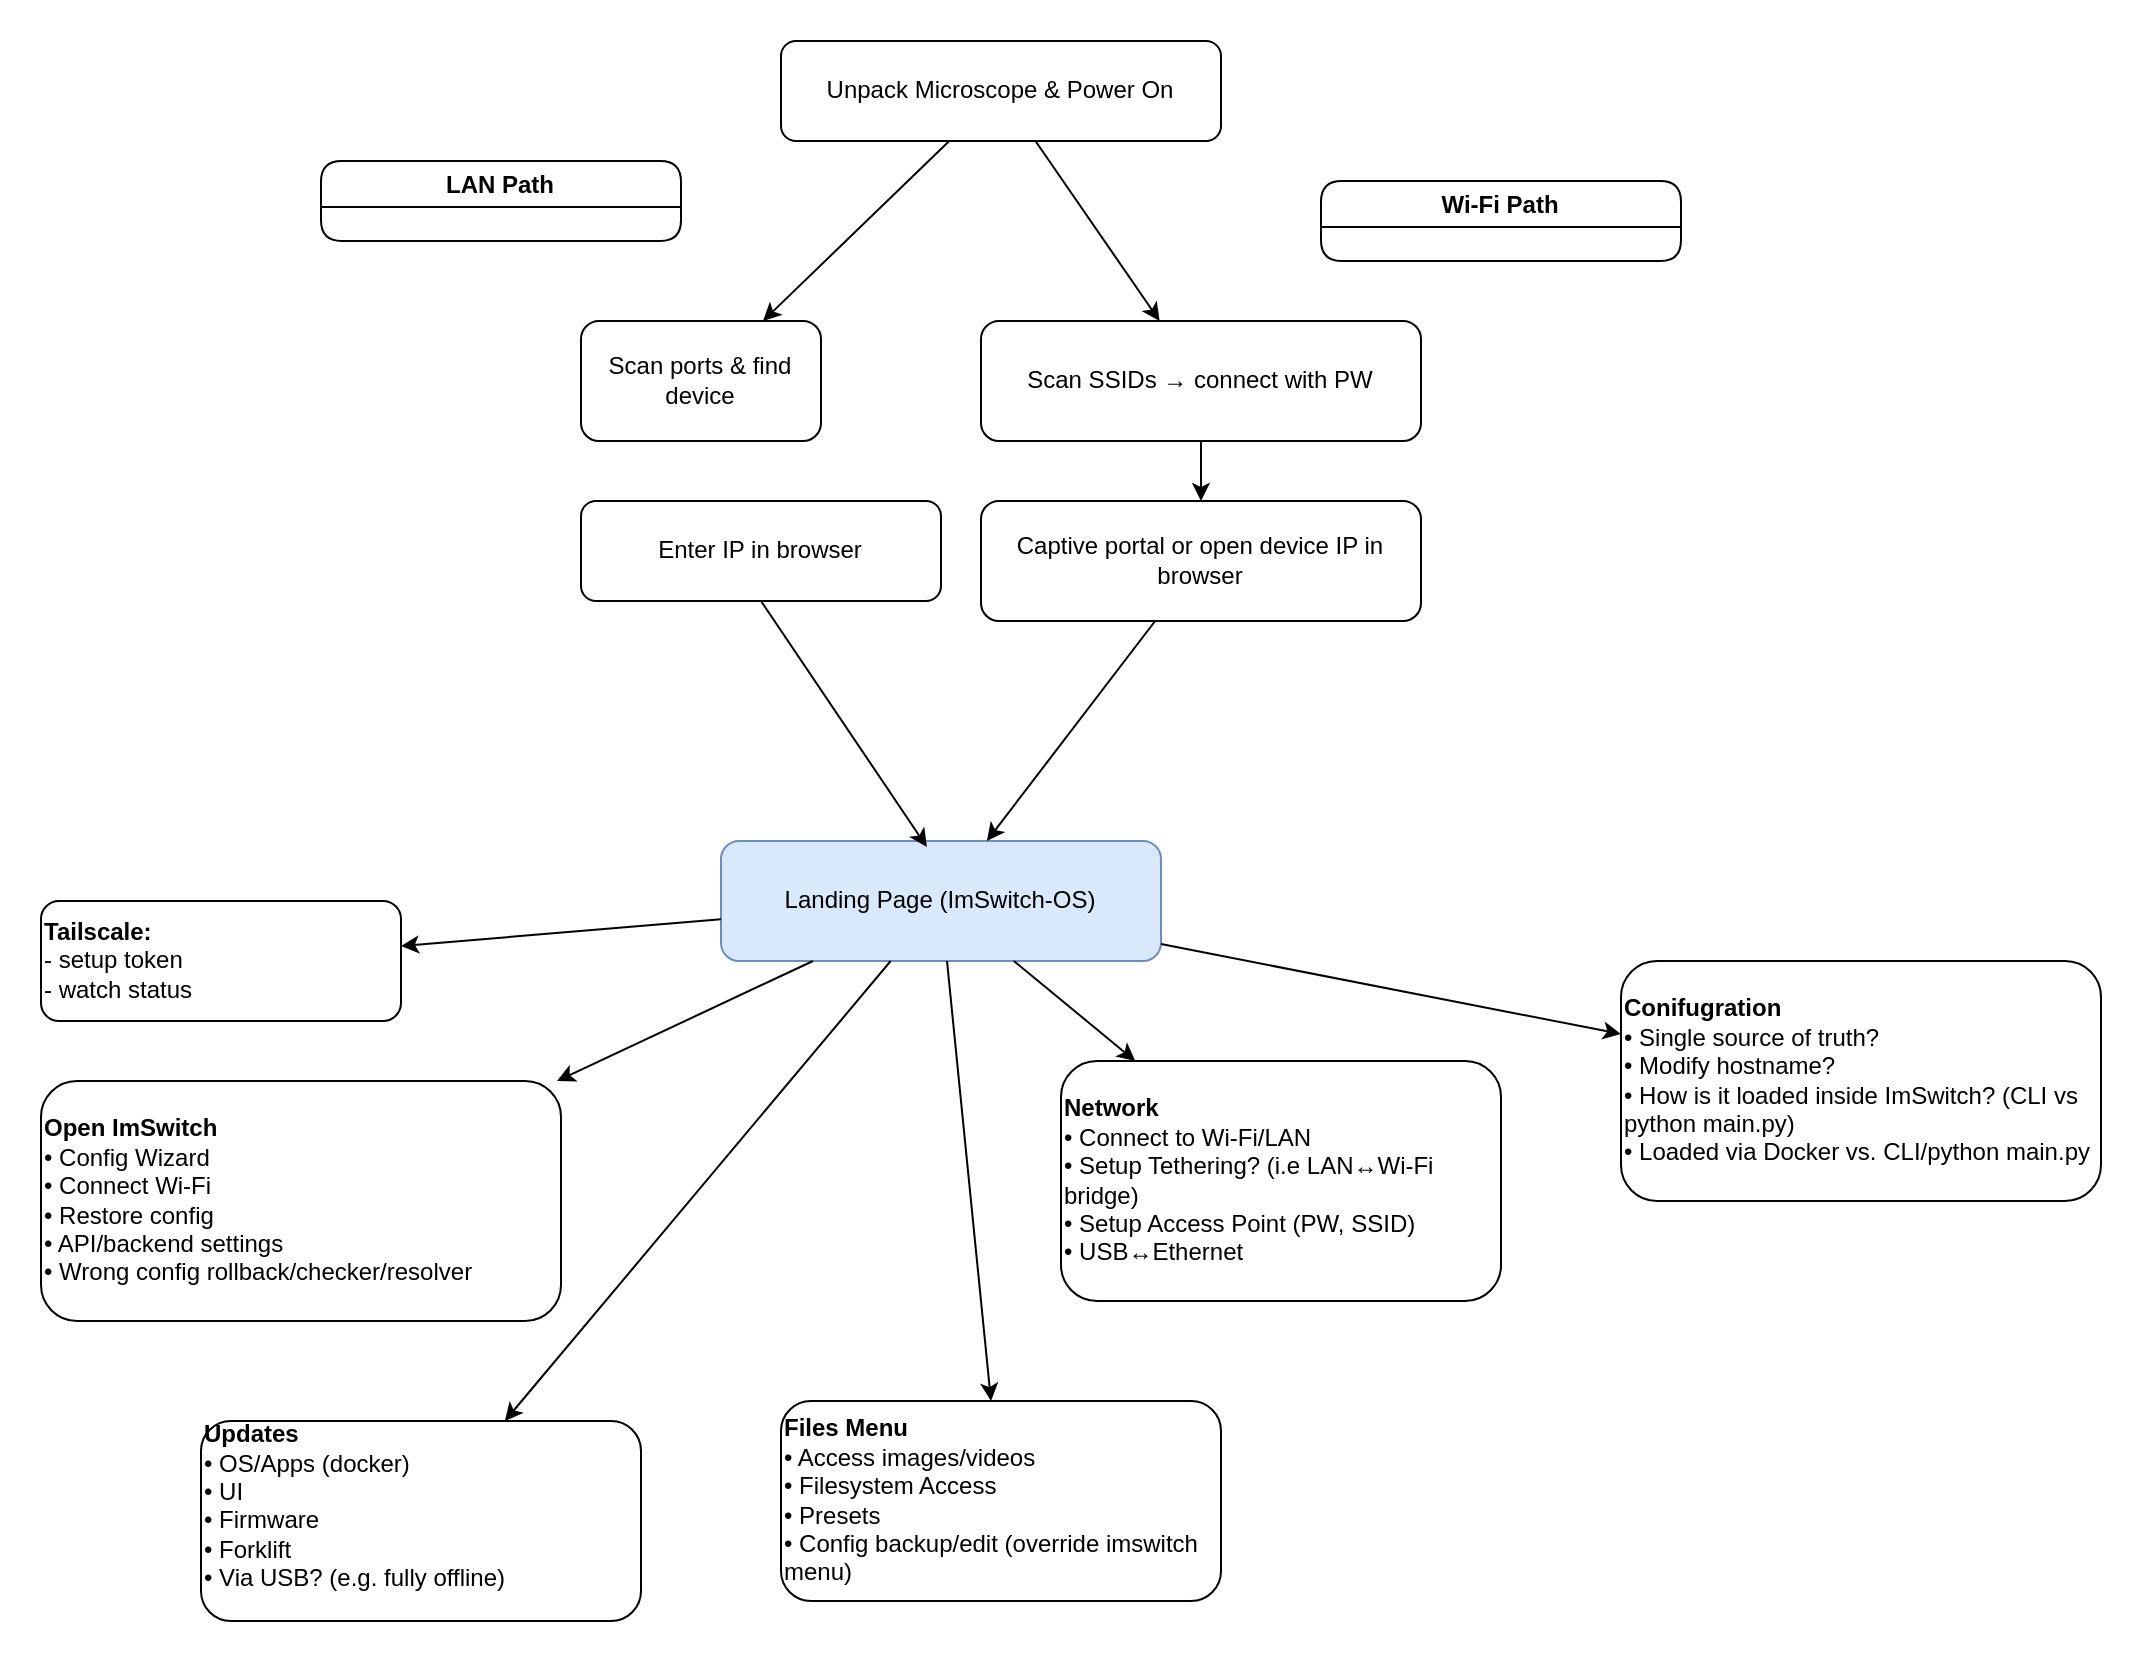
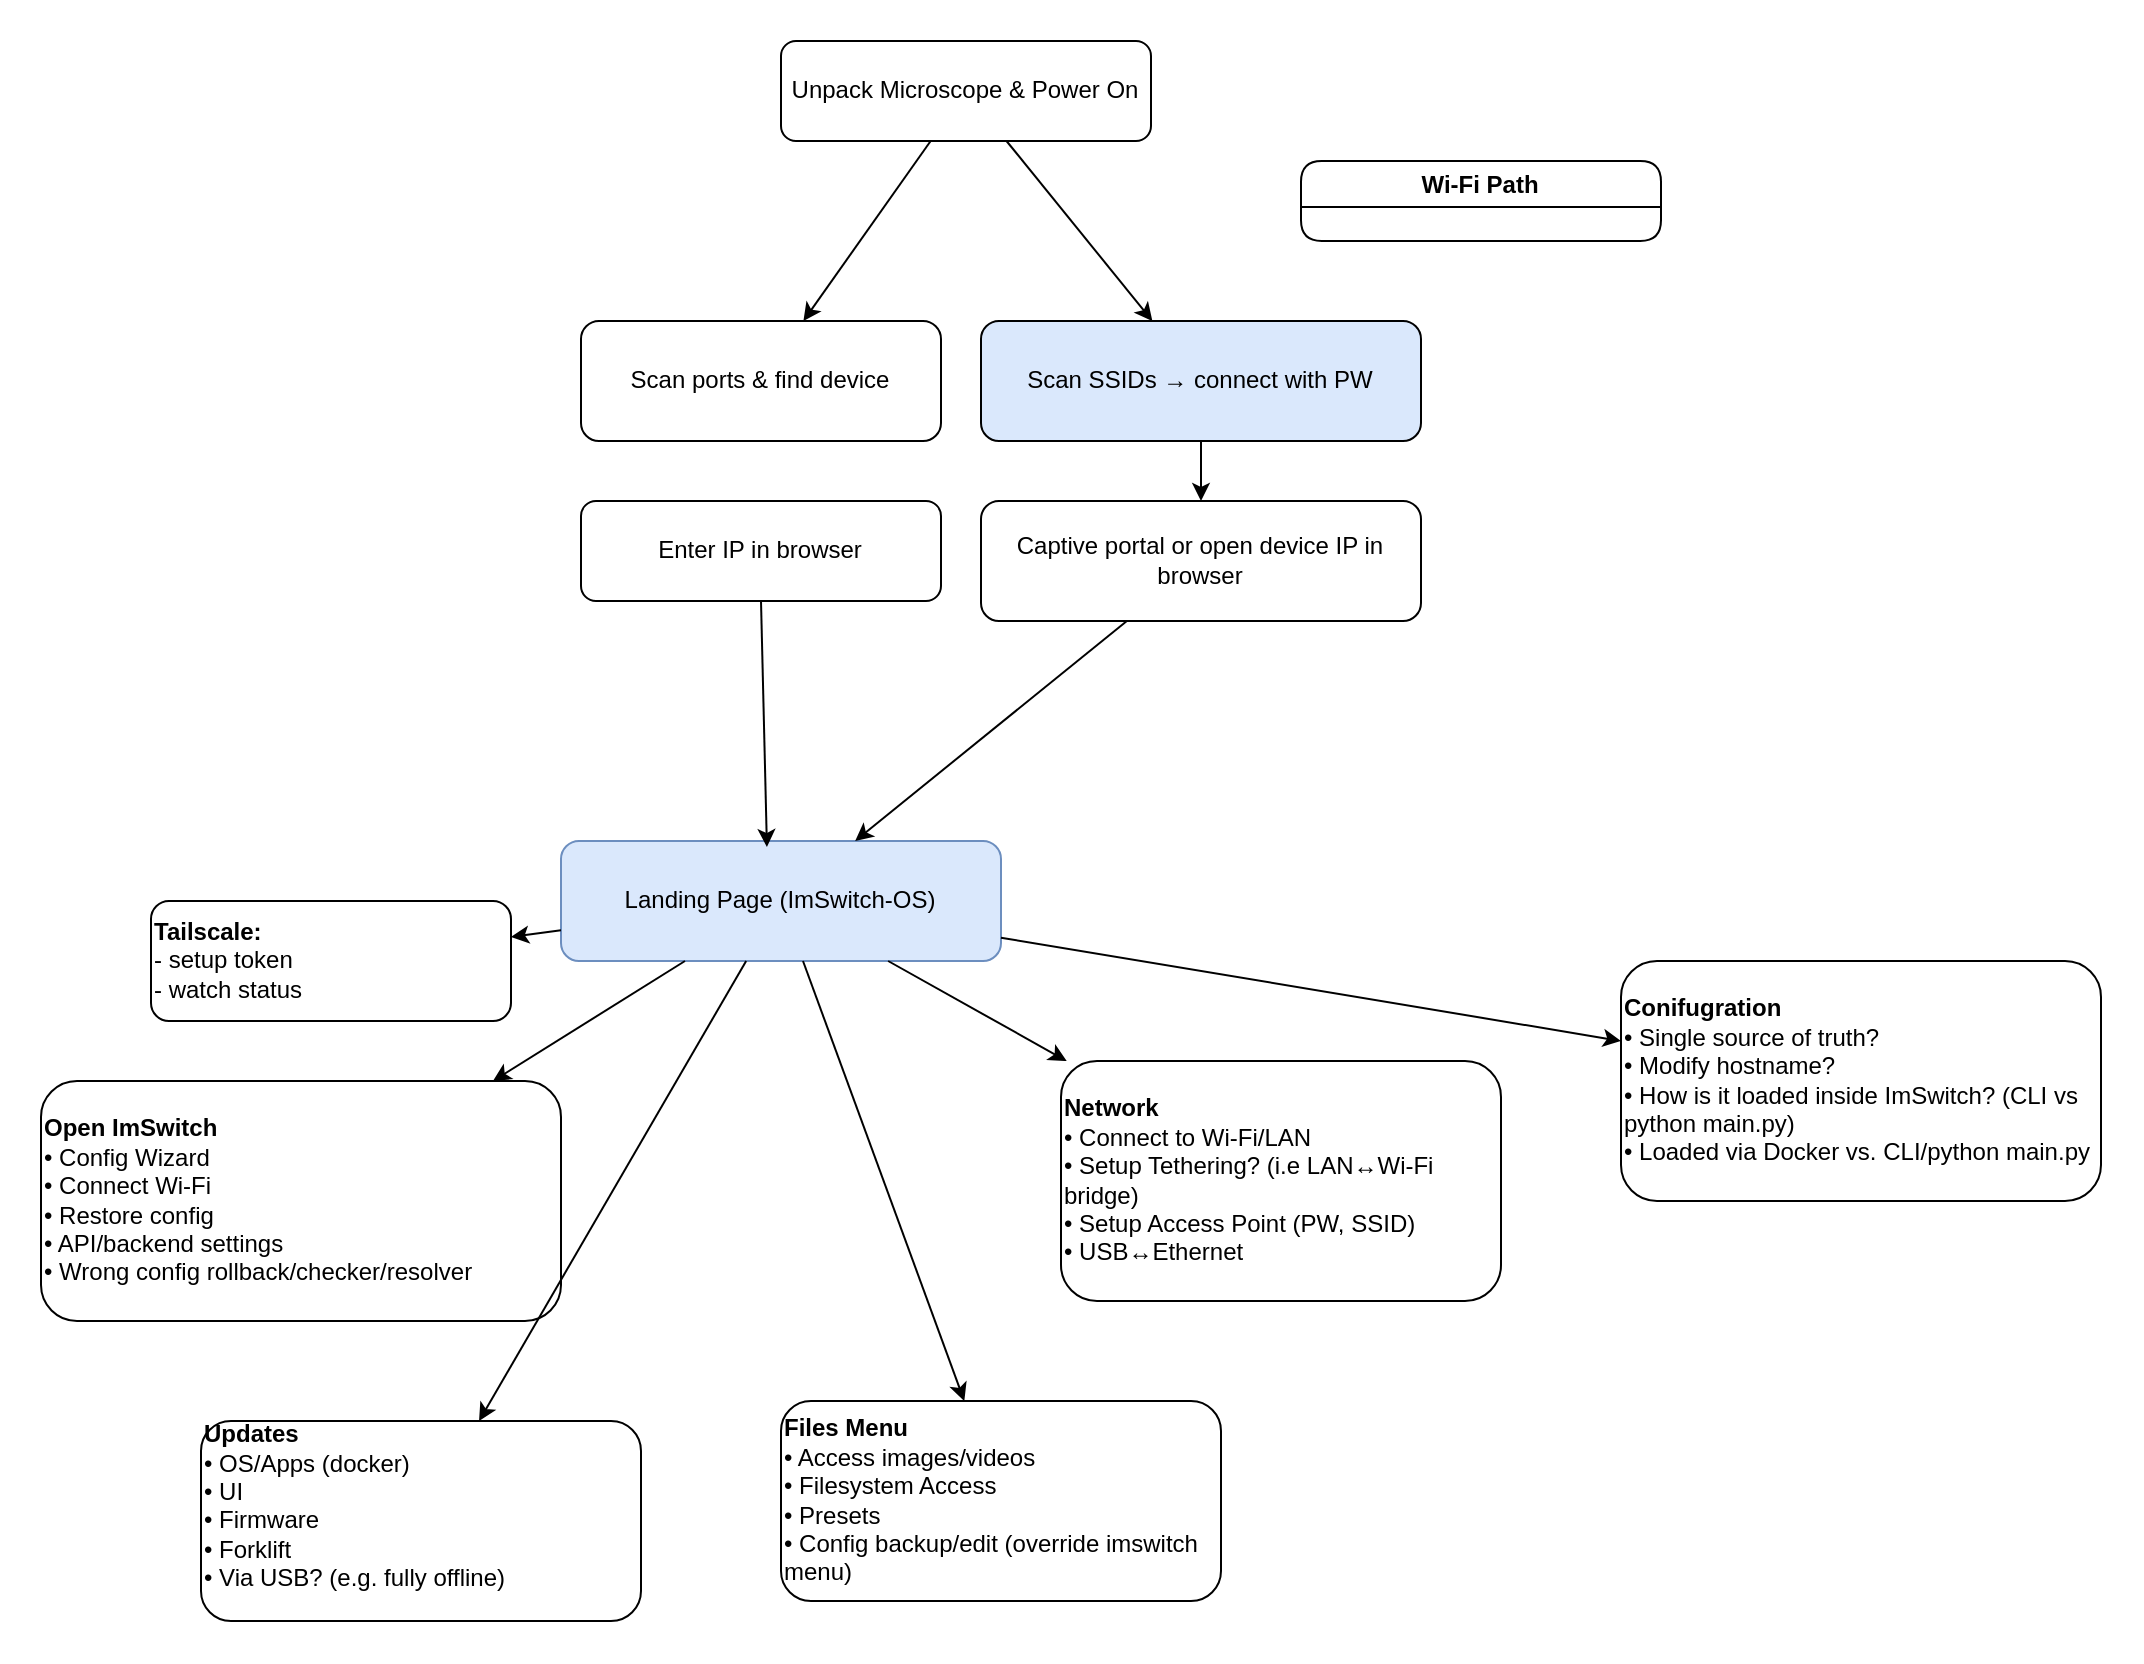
(1001, 91) -> (966, 91)
(501, 201) -> none
(1501, 221) -> (1481, 201)
(701, 381) -> (761, 381)
(1201, 381) -> (1201, 381)
(941, 901) -> (781, 901)
(221, 961) -> (331, 961)
